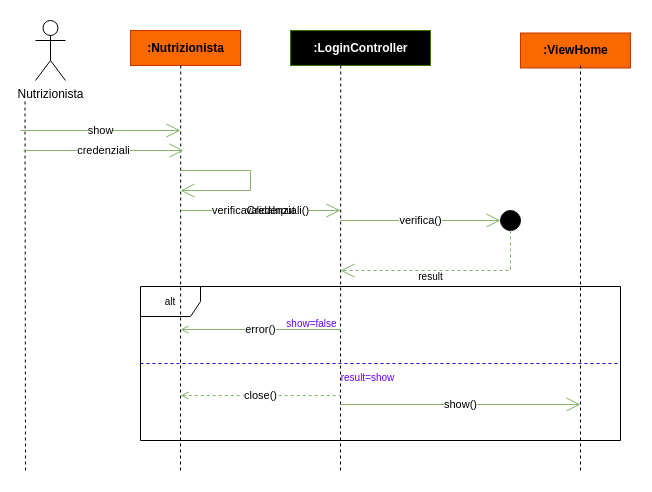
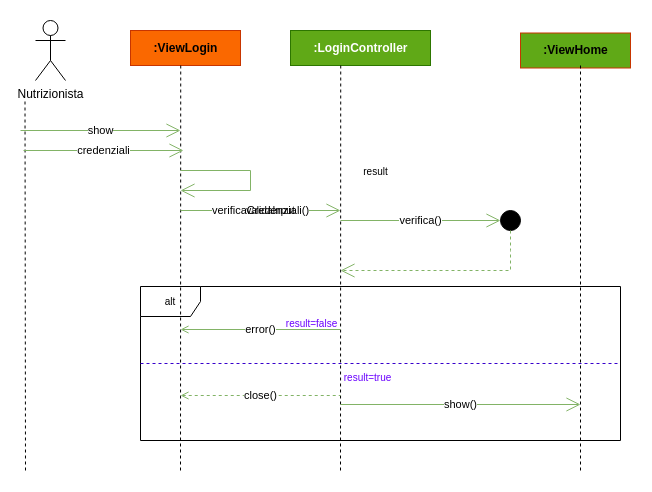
(361, 48) -> (361, 48)
(186, 49) -> (186, 49)
(576, 51) -> (576, 51)
(431, 277) -> (376, 172)
(312, 324) -> (312, 324)
(368, 378) -> (368, 378)
